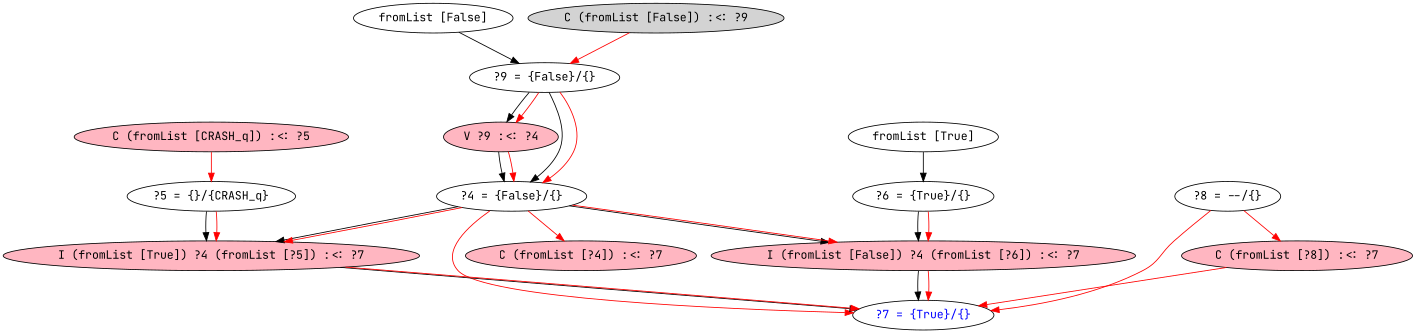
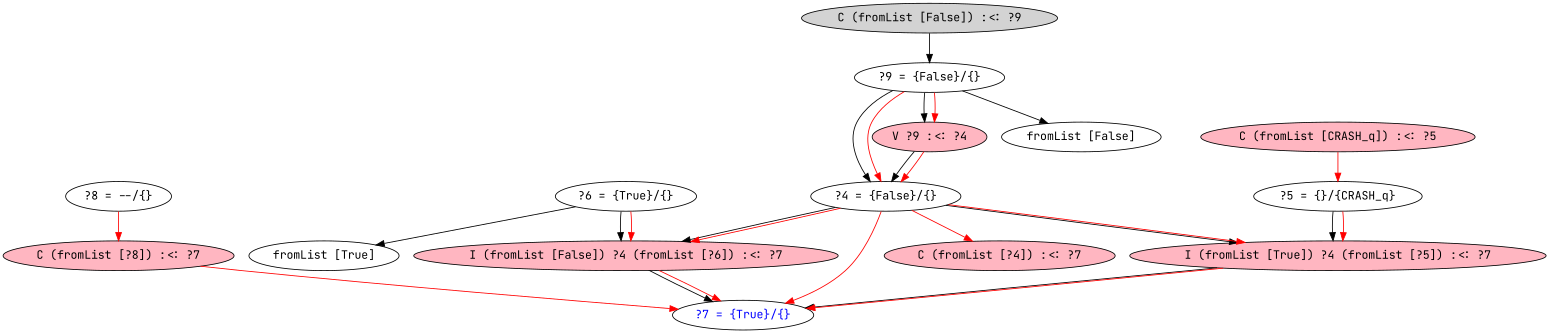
(485, 46) -> (1001, 106)
(604, 46) -> (930, 44)
(923, 163) -> (480, 225)
(1133, 275) -> none
